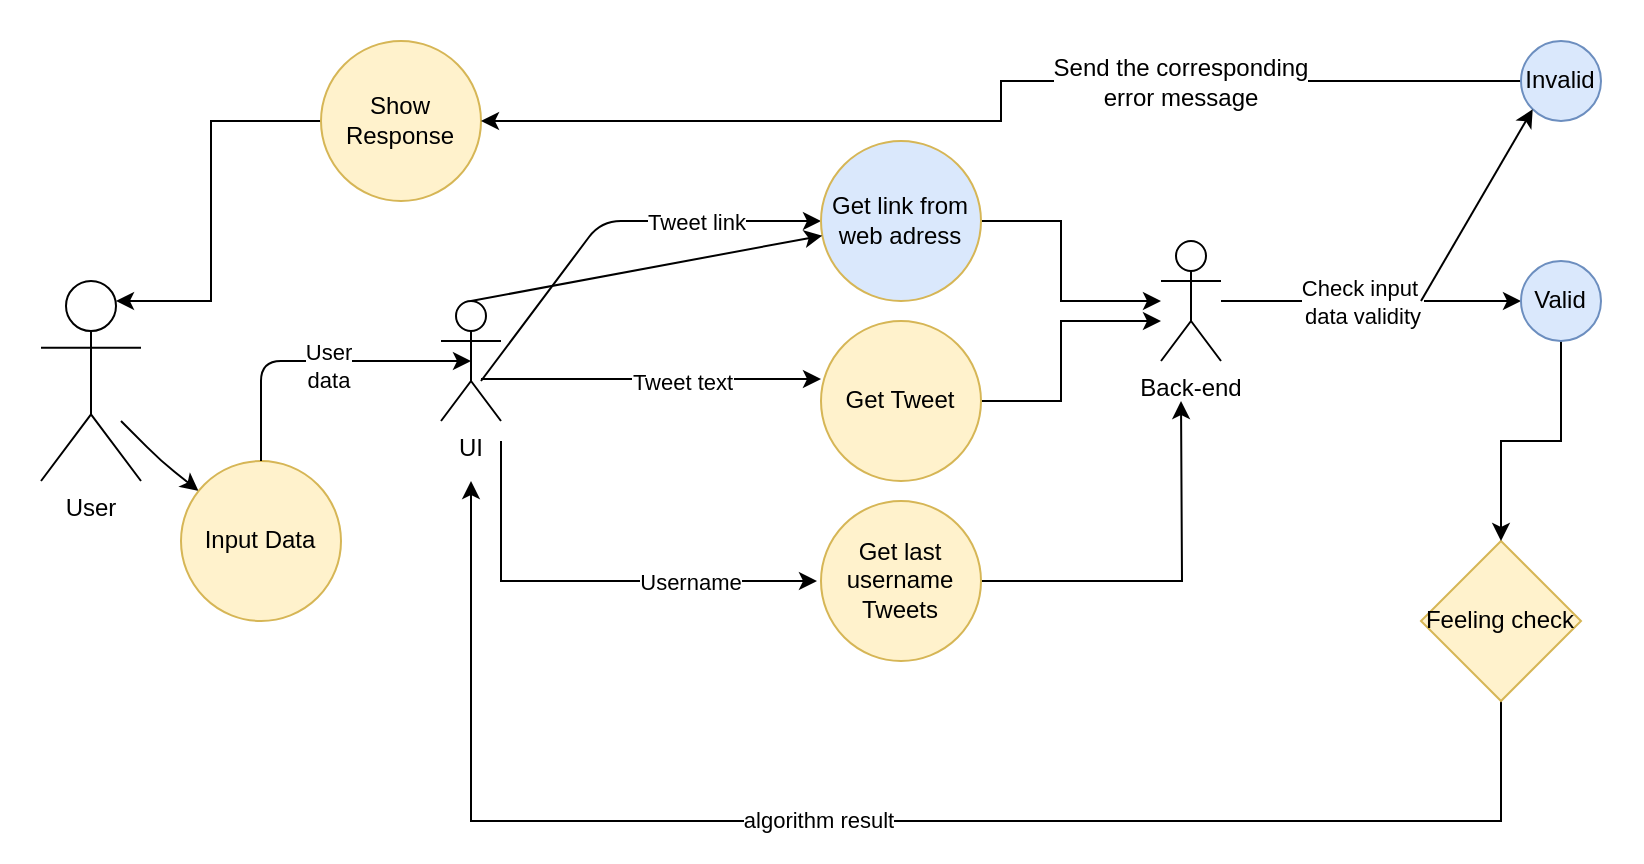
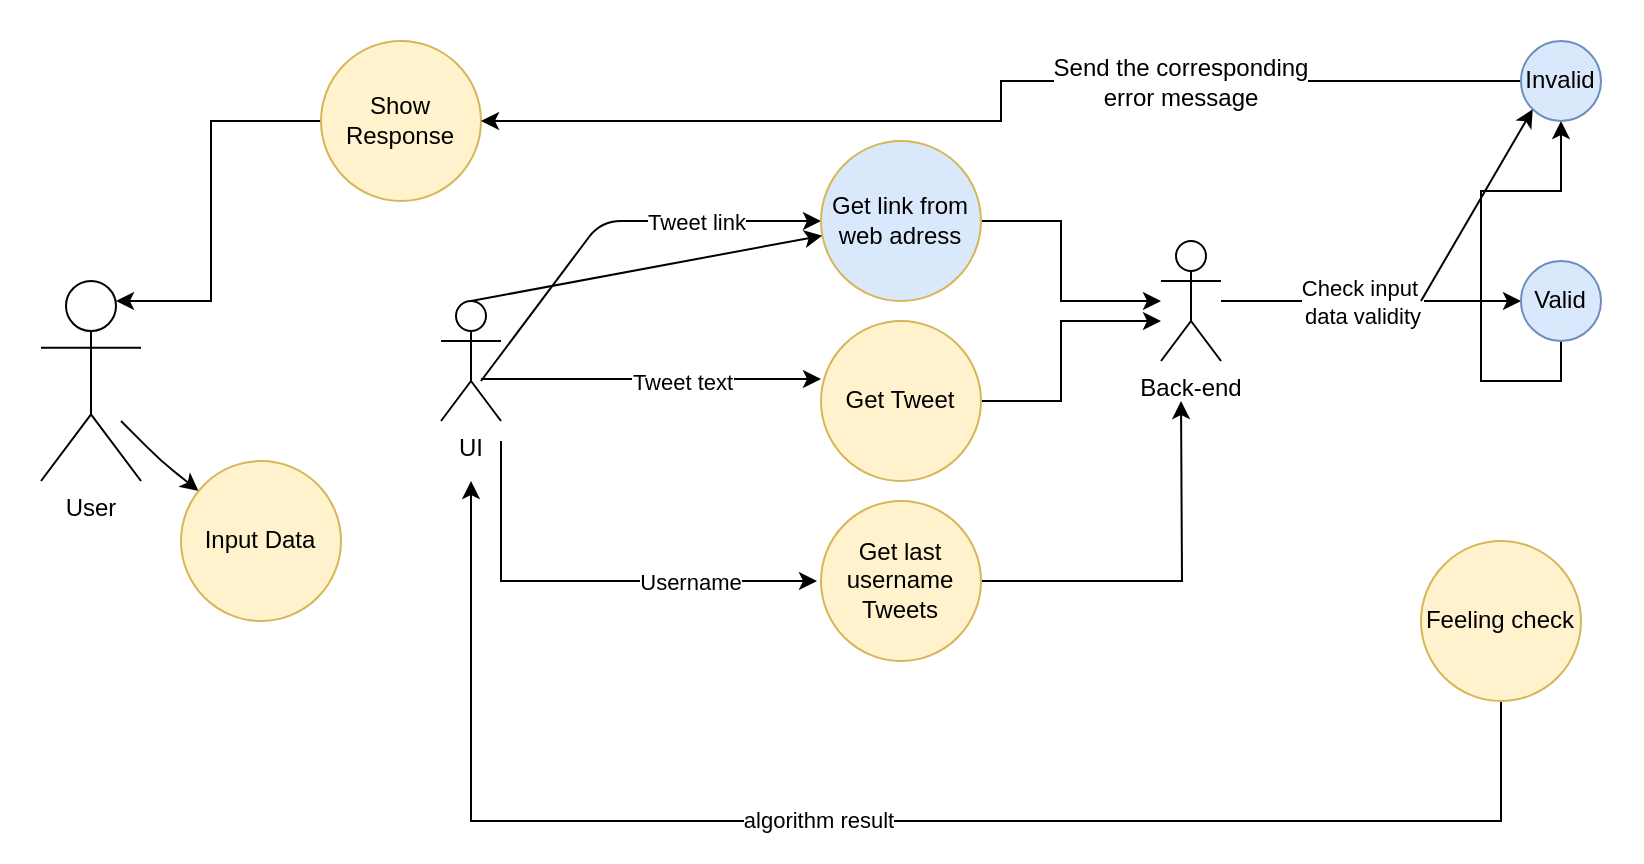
(316, 361) -> none
(1519, 441) -> (1481, 334)
(1501, 621) -> (1501, 621)
